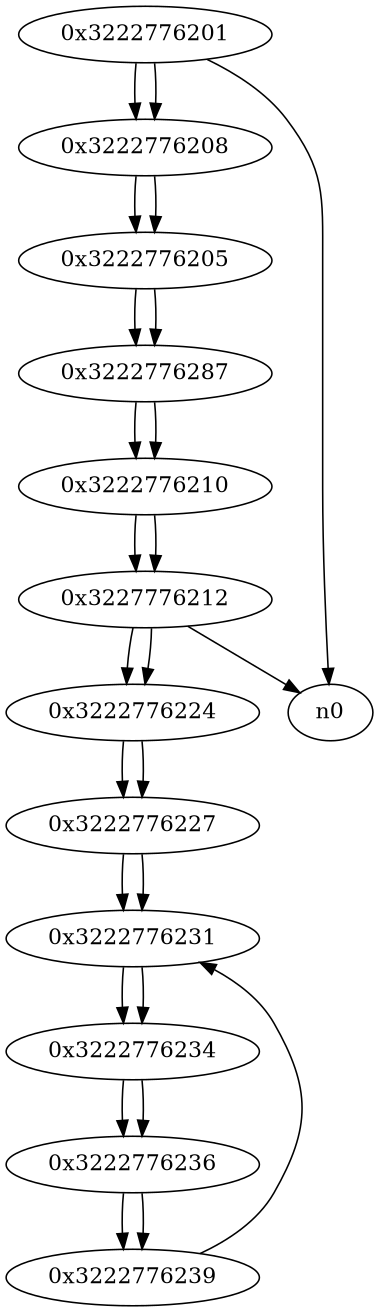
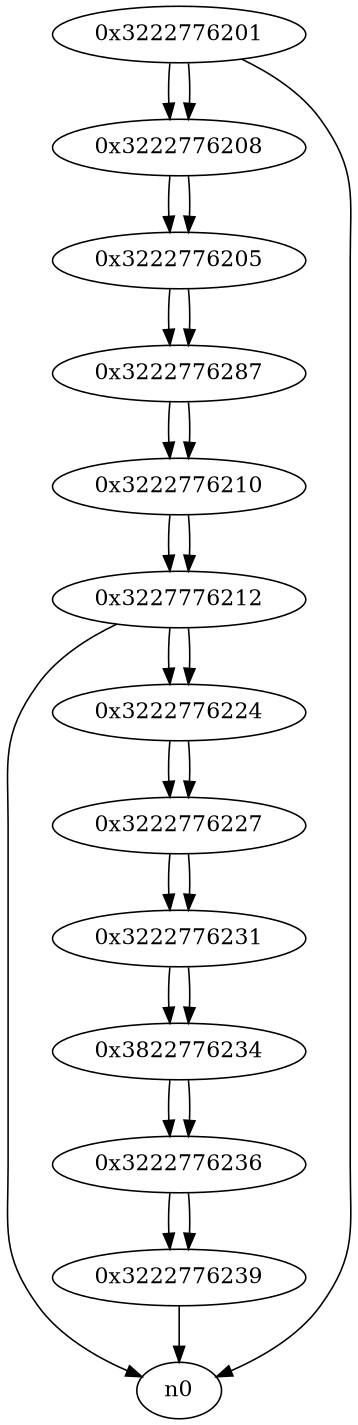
(133, 1052) -> (179, 1052)
(301, 1116) -> (179, 1326)
